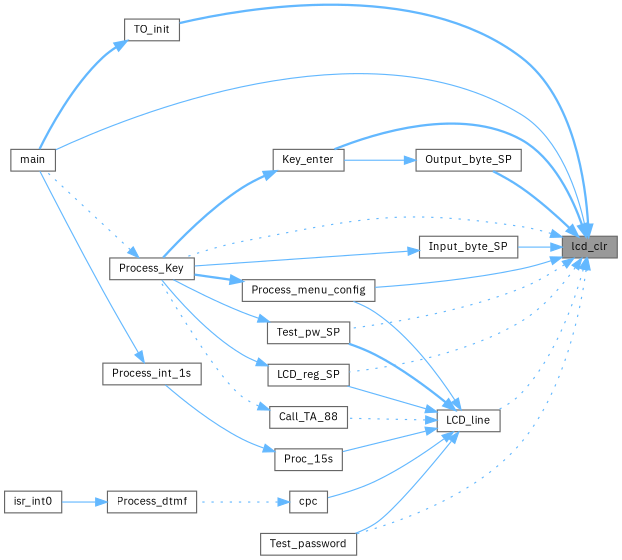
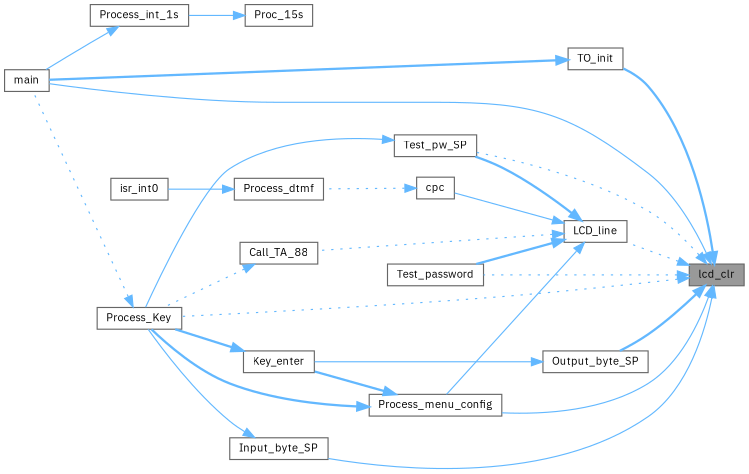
(481, 126) -> (350, 381)
(309, 375) -> none
(384, 441) -> none
(408, 492) -> (515, 253)
